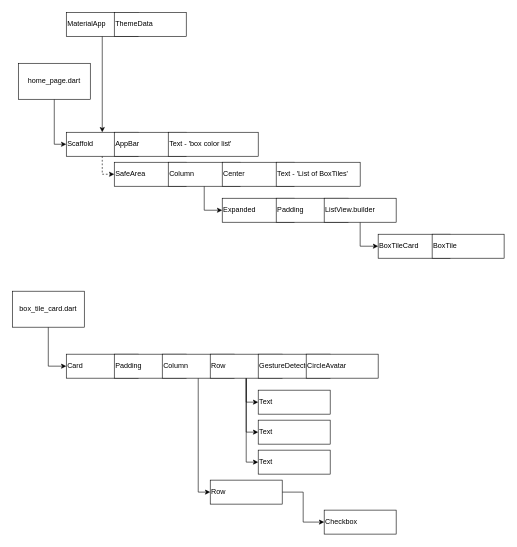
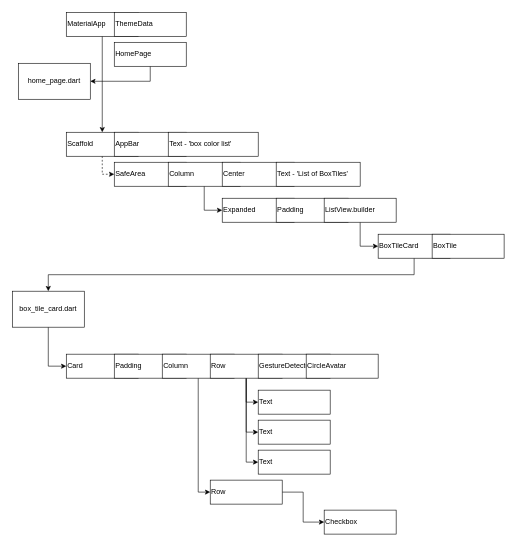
none -> (150, 54)
none -> (150, 67)
(56, 144) -> none
none -> (48, 277)
